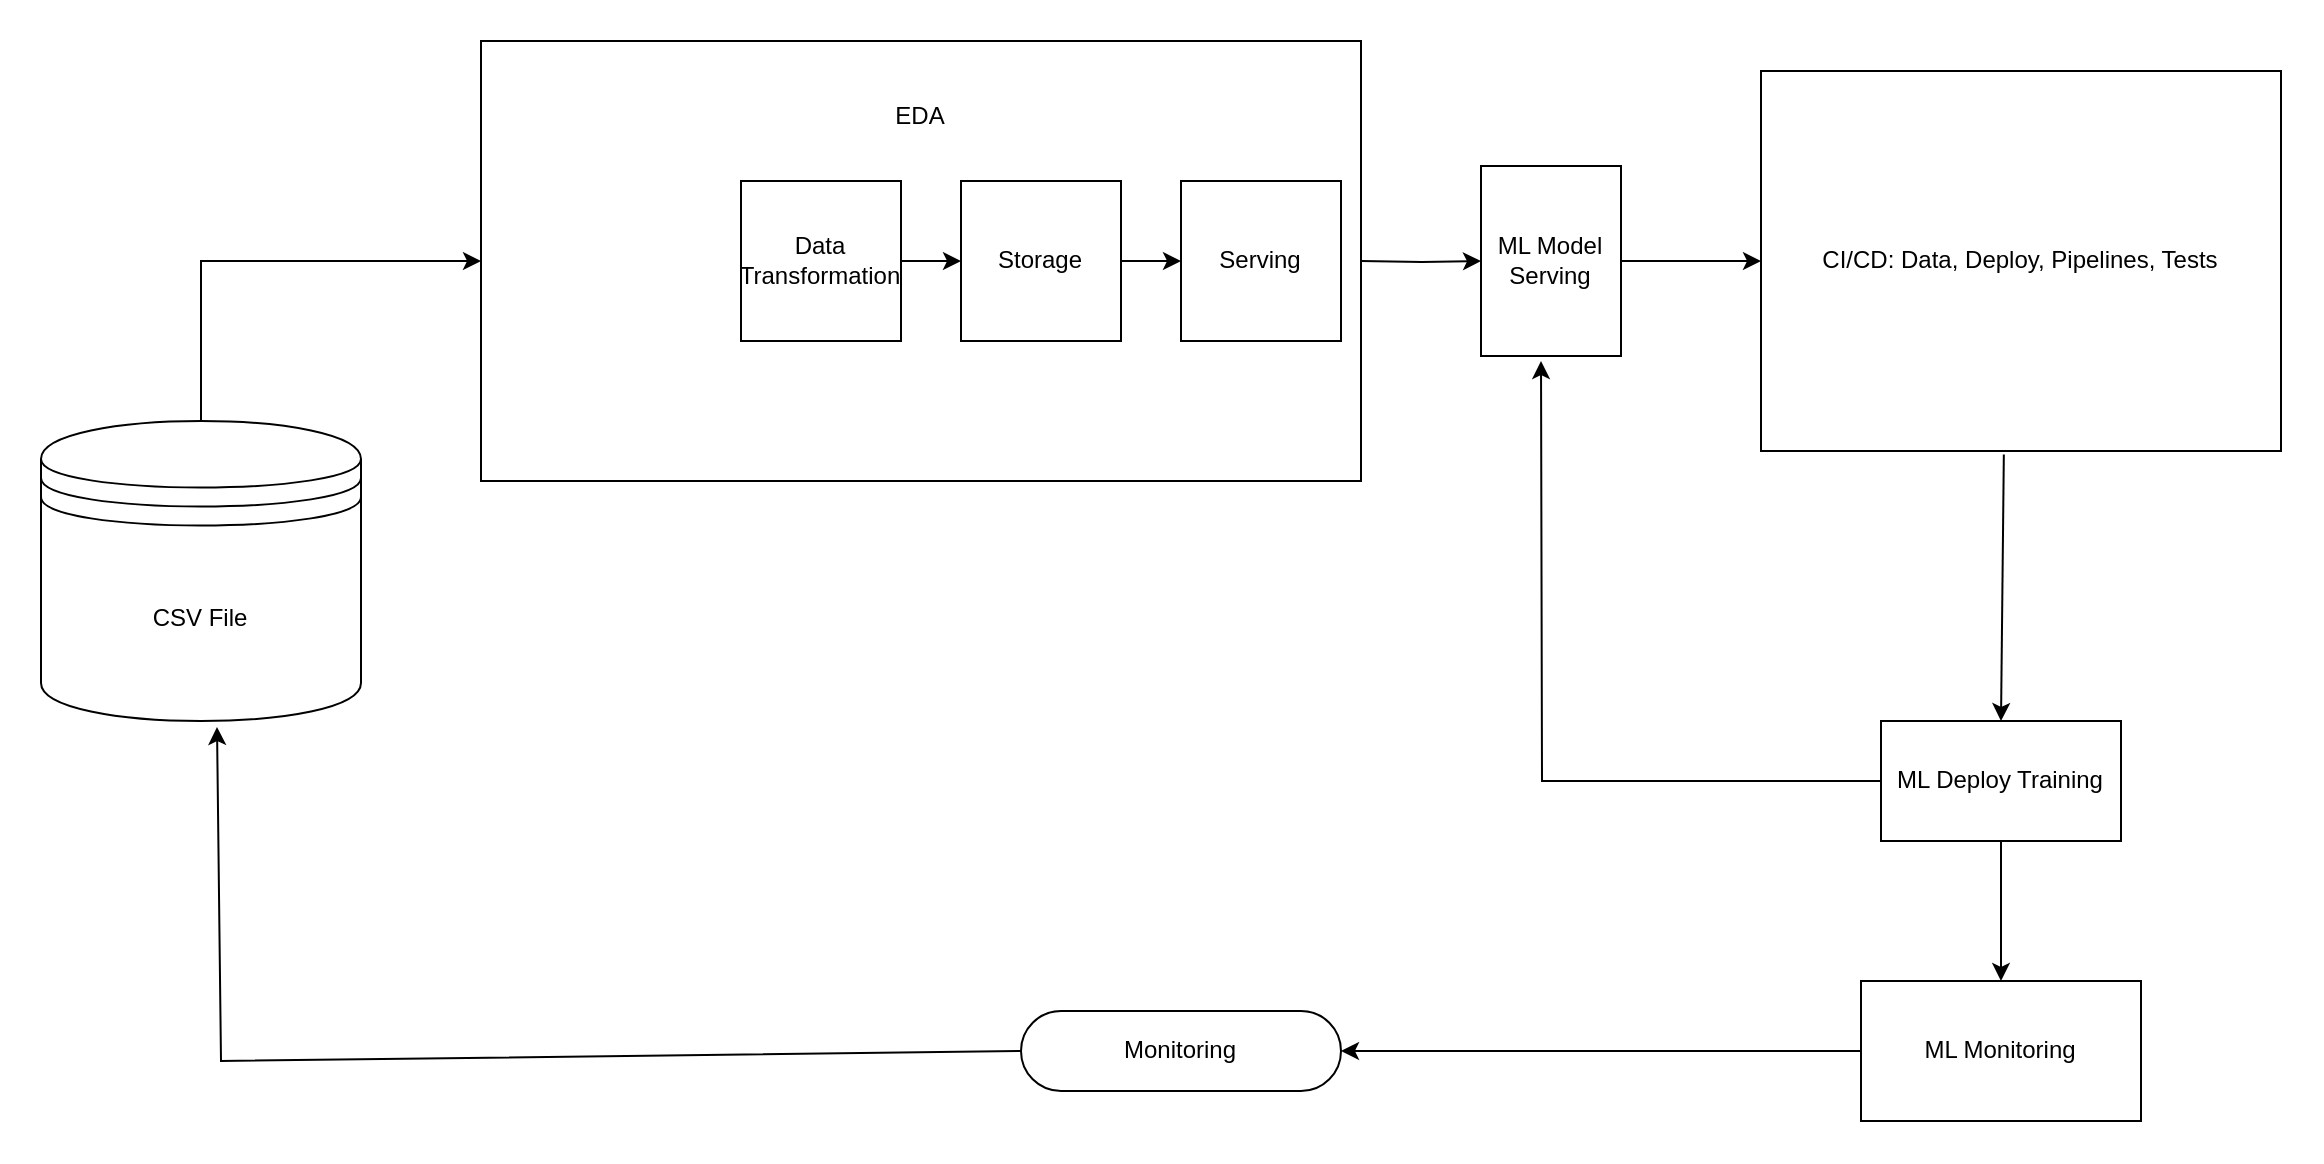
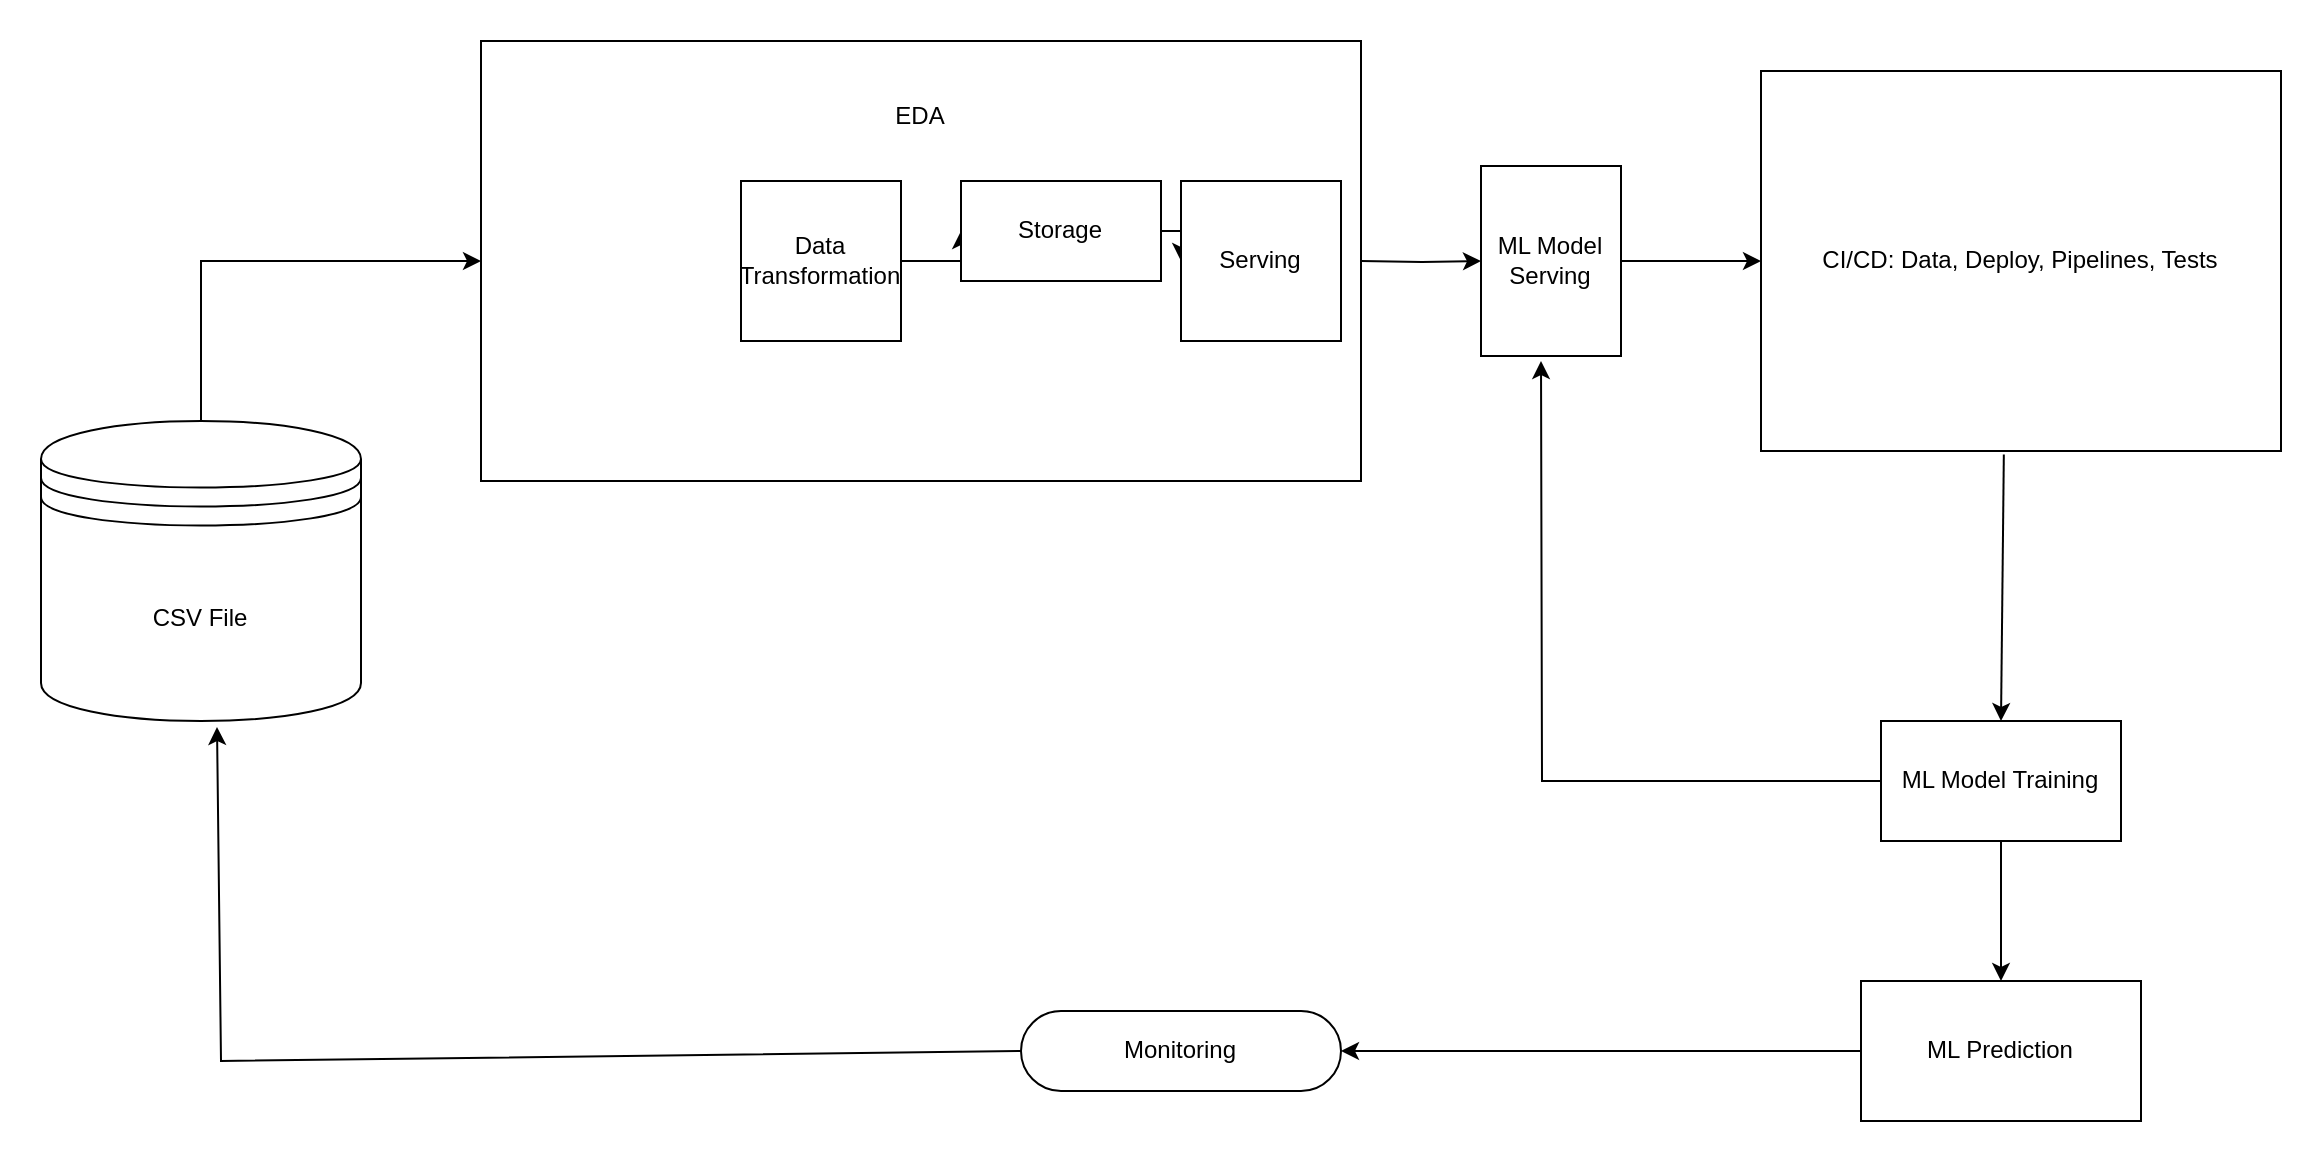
(1041, 261) -> (1061, 231)
(2001, 781) -> (2001, 781)
(2001, 1051) -> (2001, 1051)
